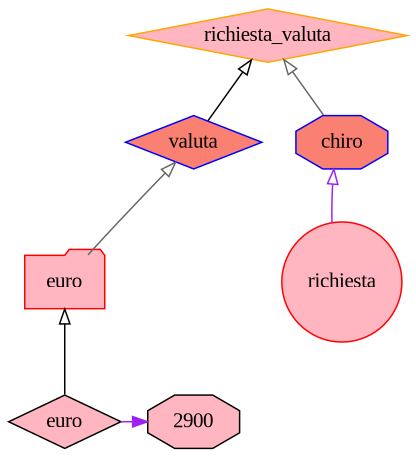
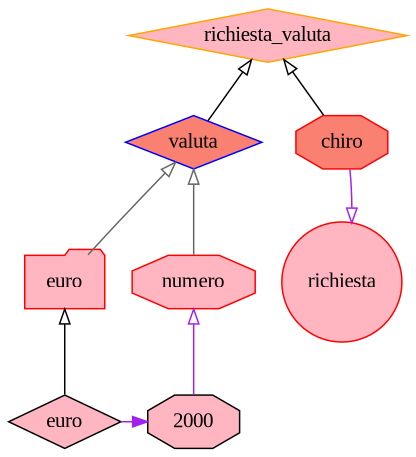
(308, 94) -> (308, 94)
(342, 142) -> (342, 142)
(332, 204) -> (351, 189)
none -> (194, 282)
(194, 422) -> (194, 422)
